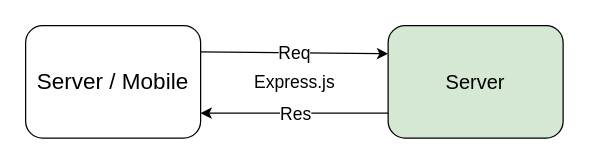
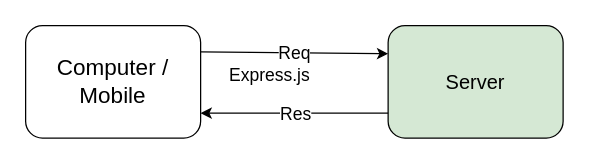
(113, 82) -> (113, 82)
(294, 82) -> (269, 76)
